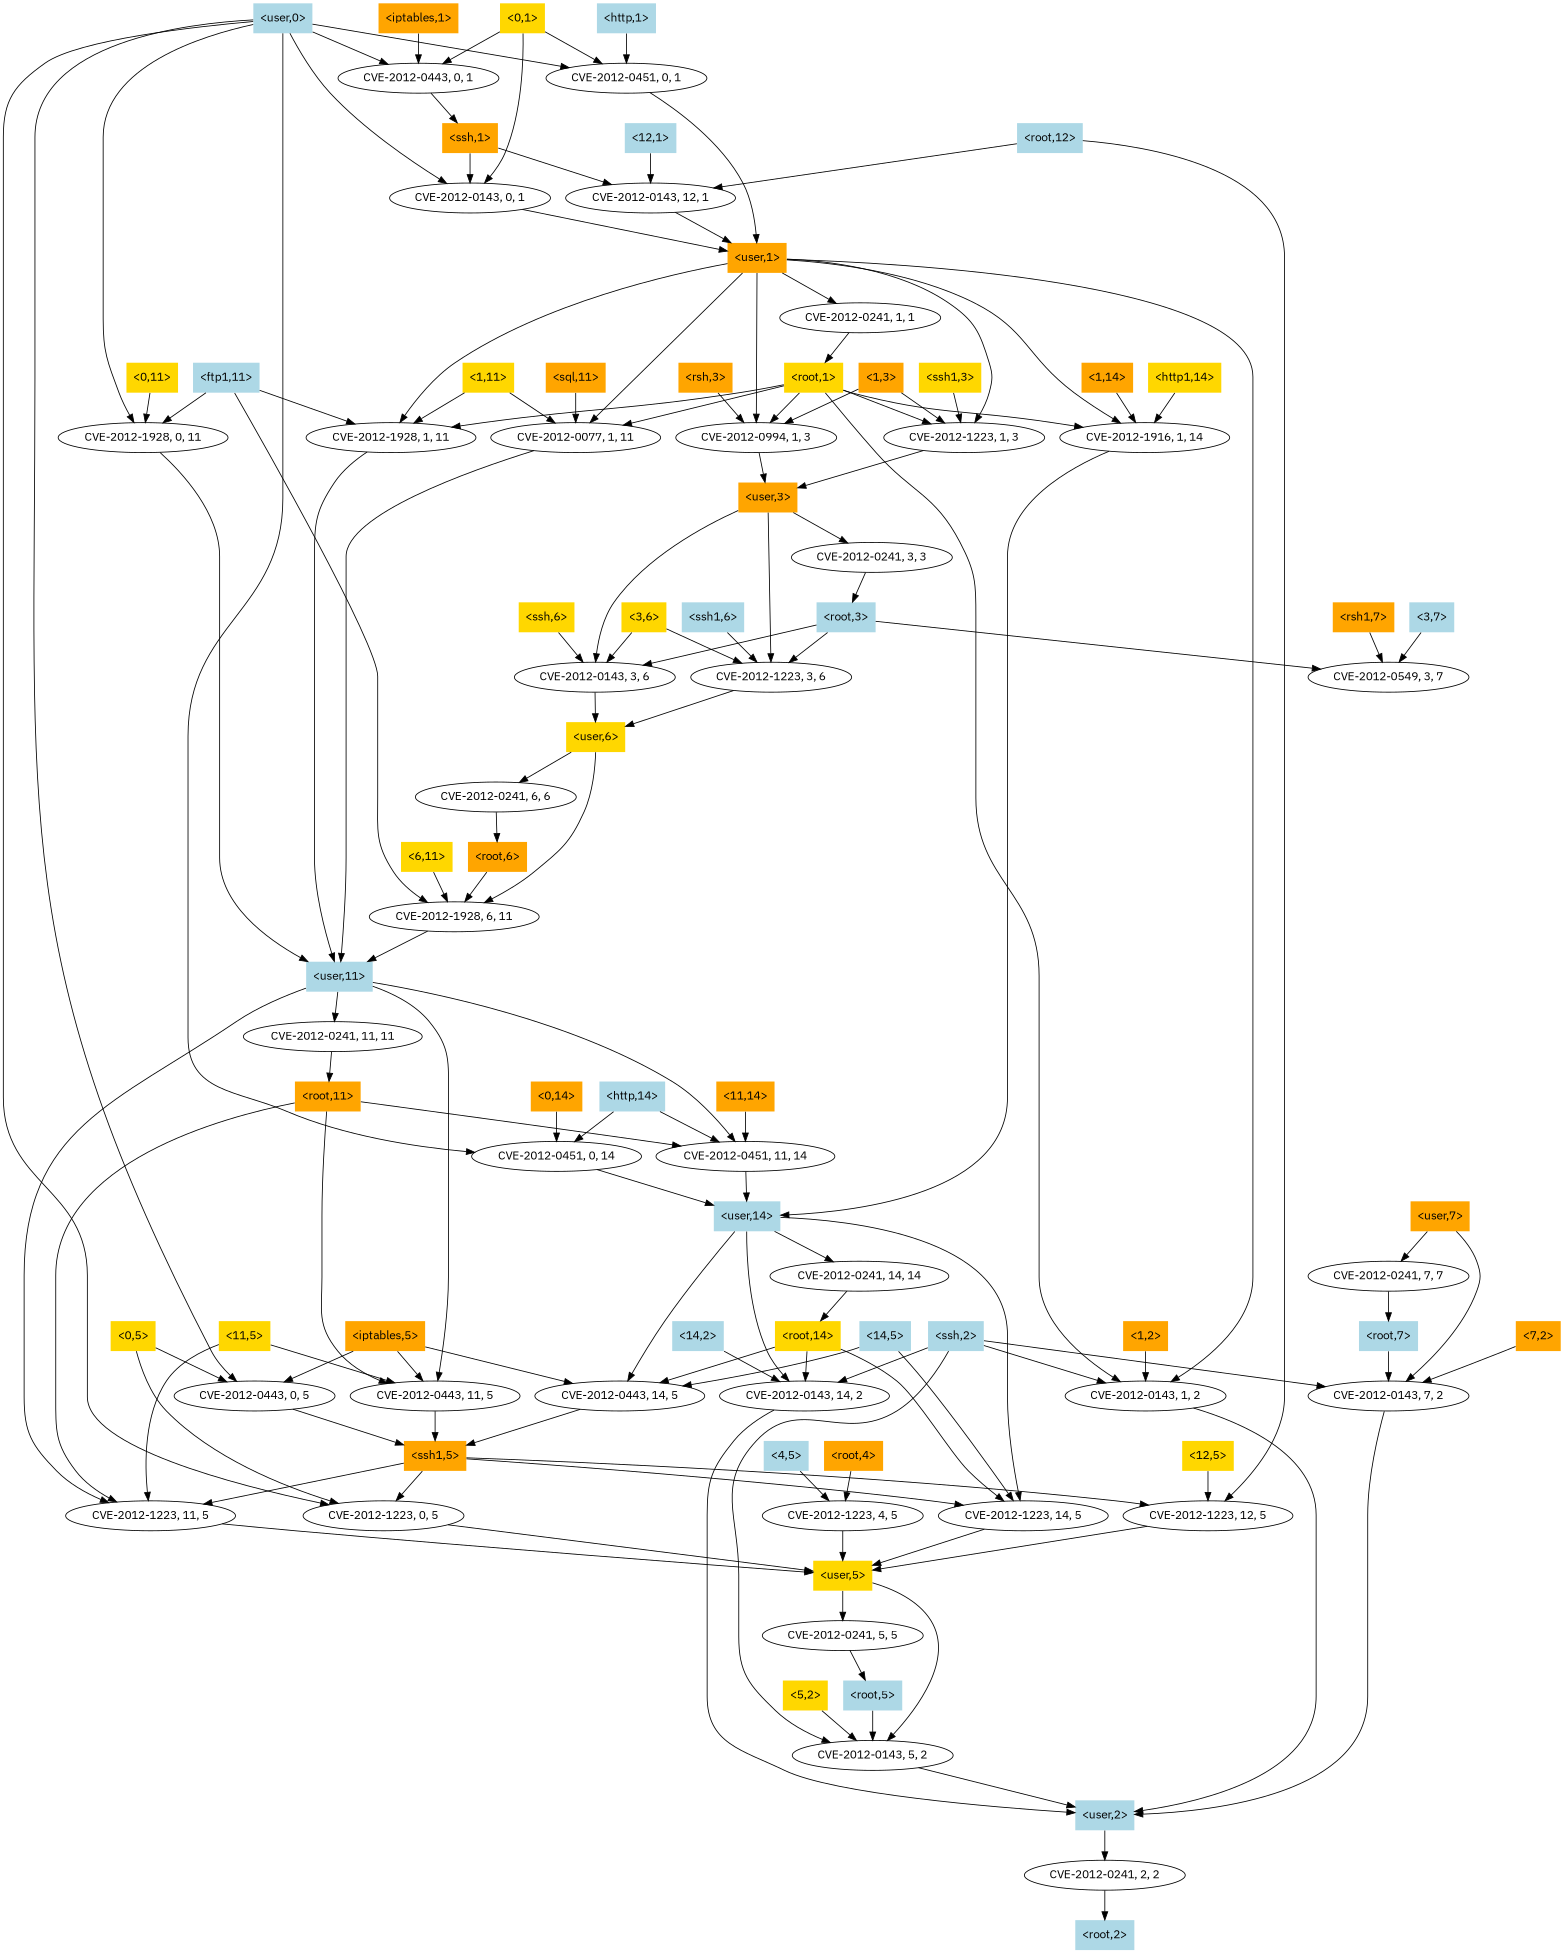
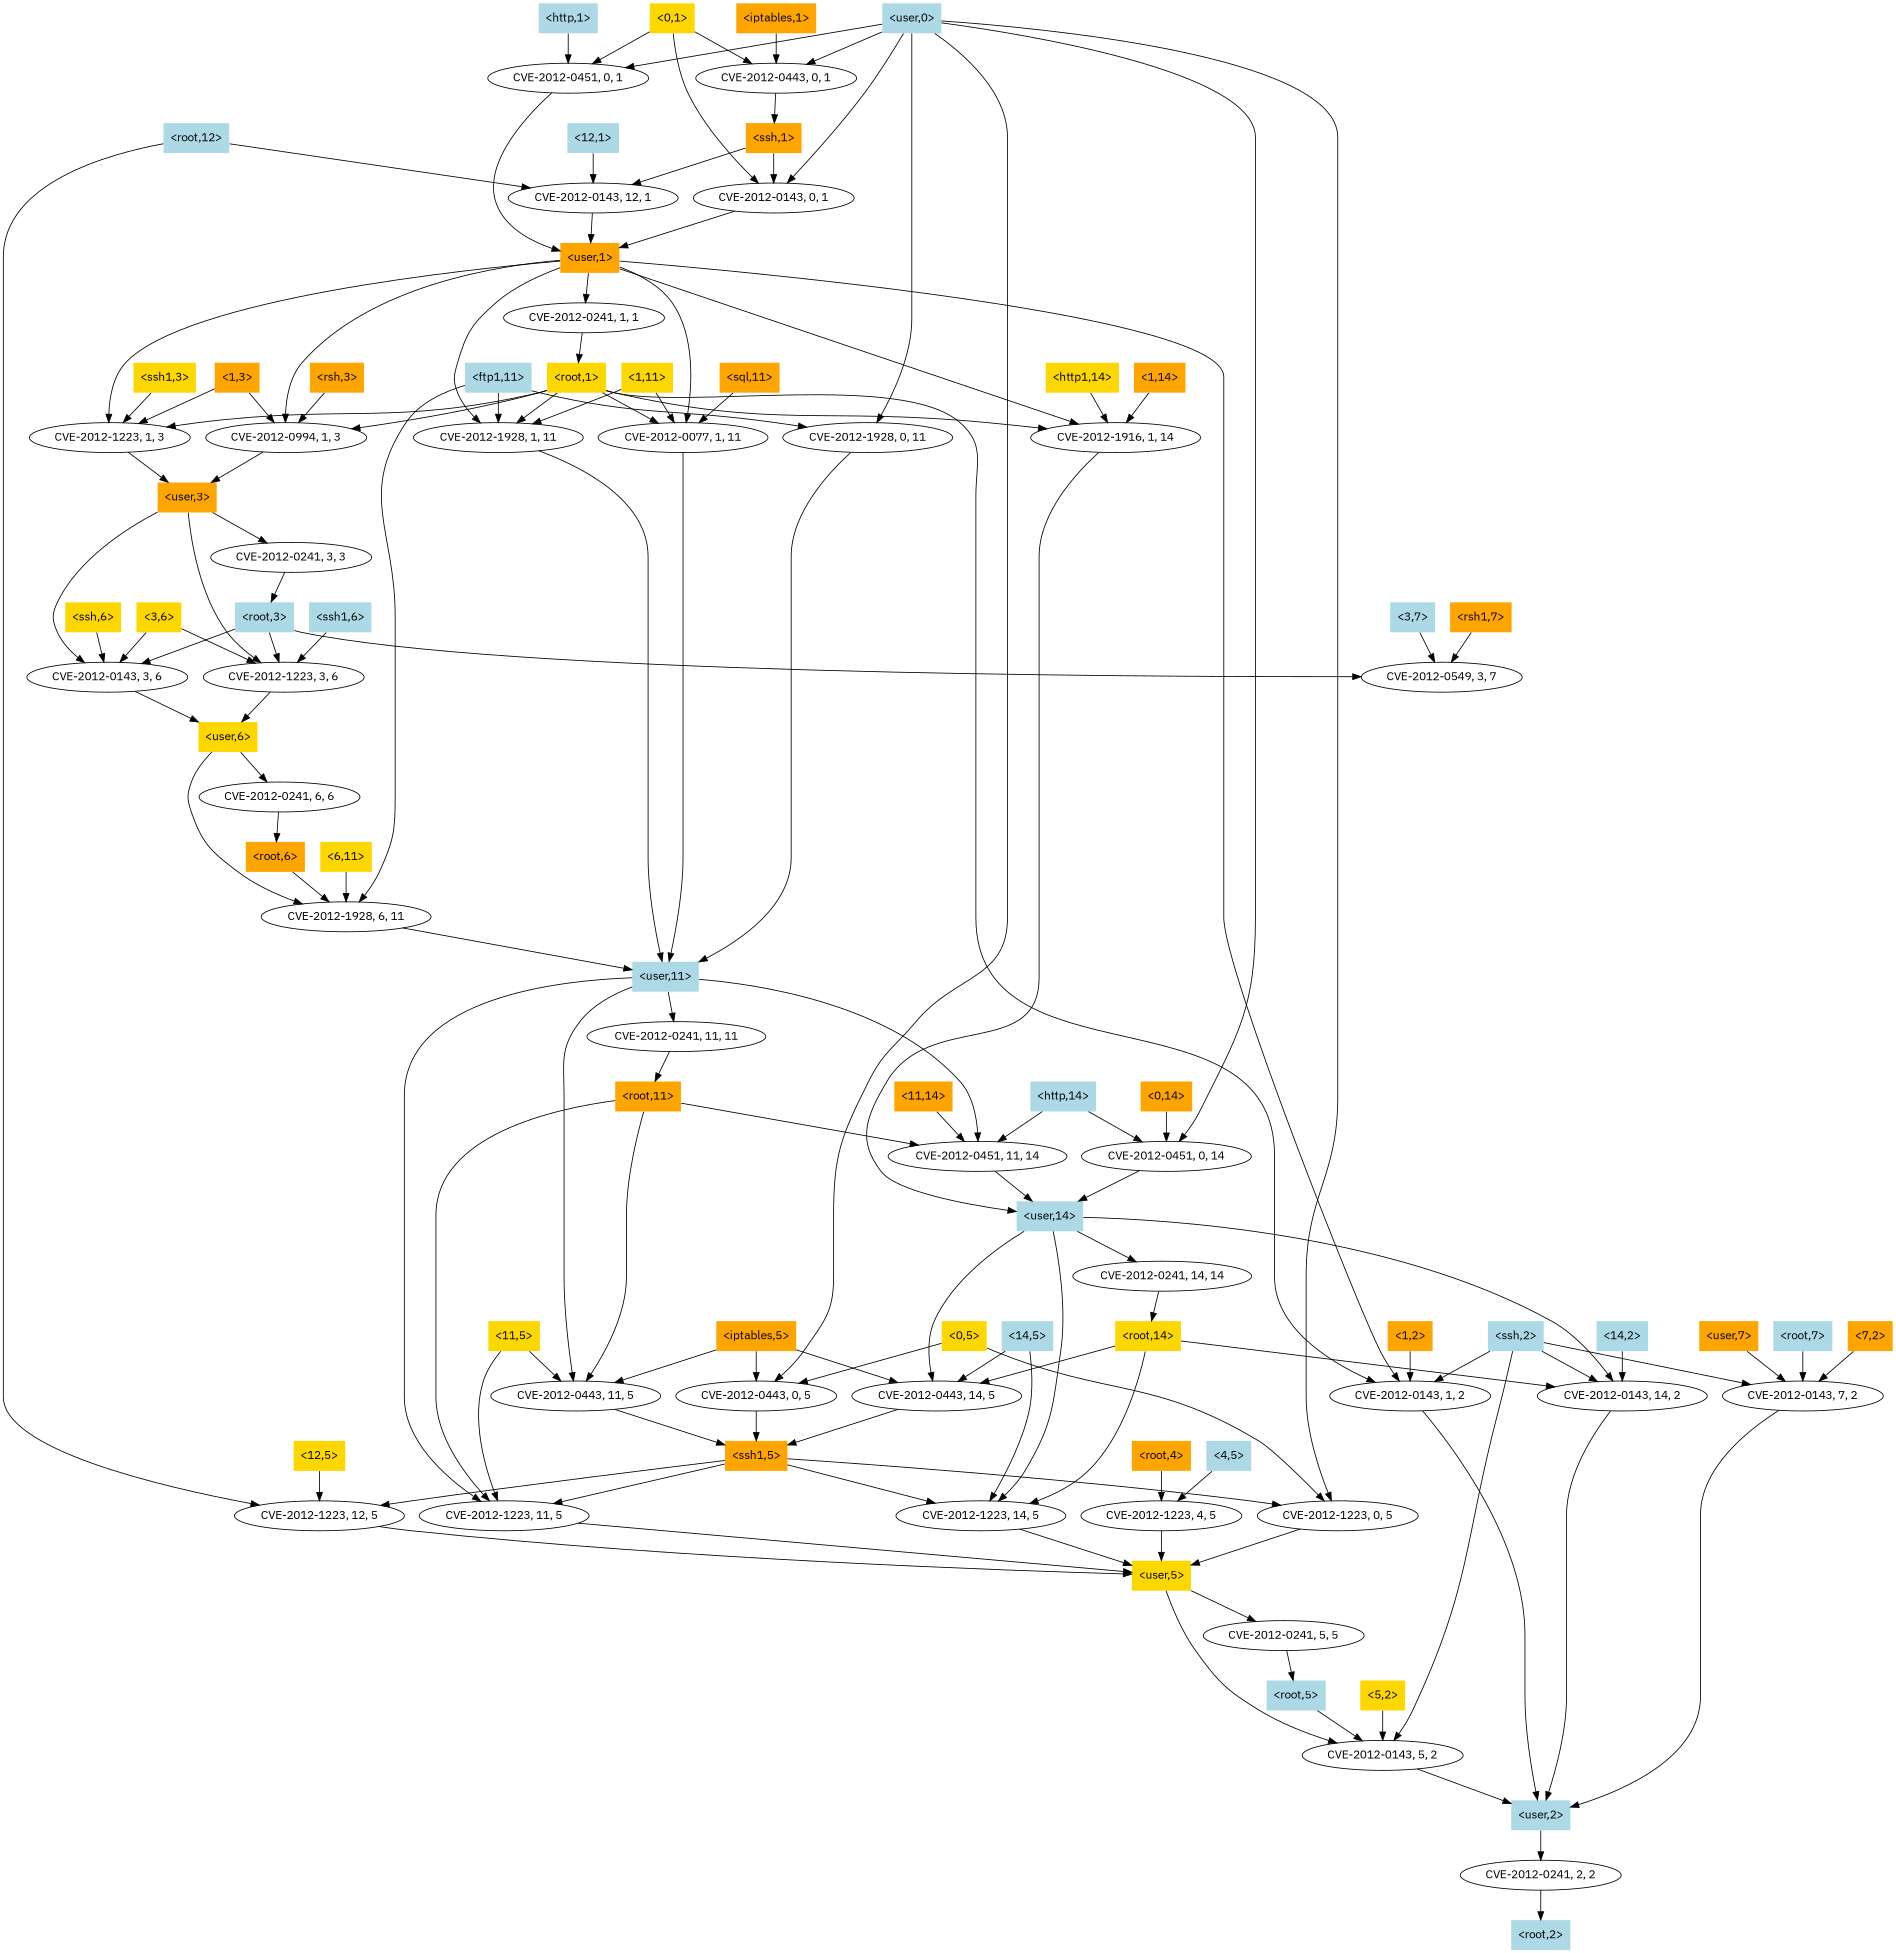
(152, 378) -> none
(1389, 1276) -> none
